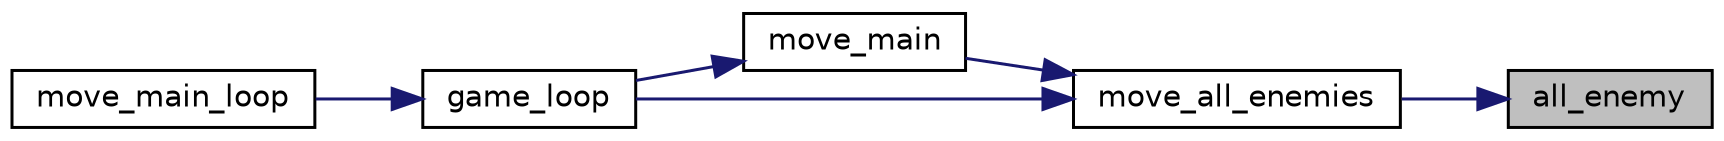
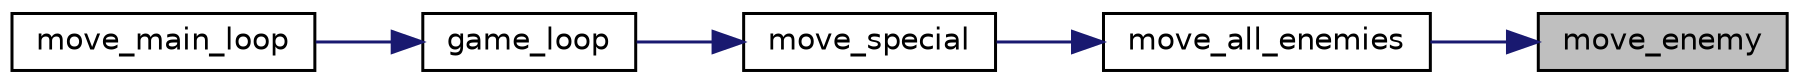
(855, 42) -> (870, 42)
(839, 99) -> none
(1610, 99) -> (1663, 42)
